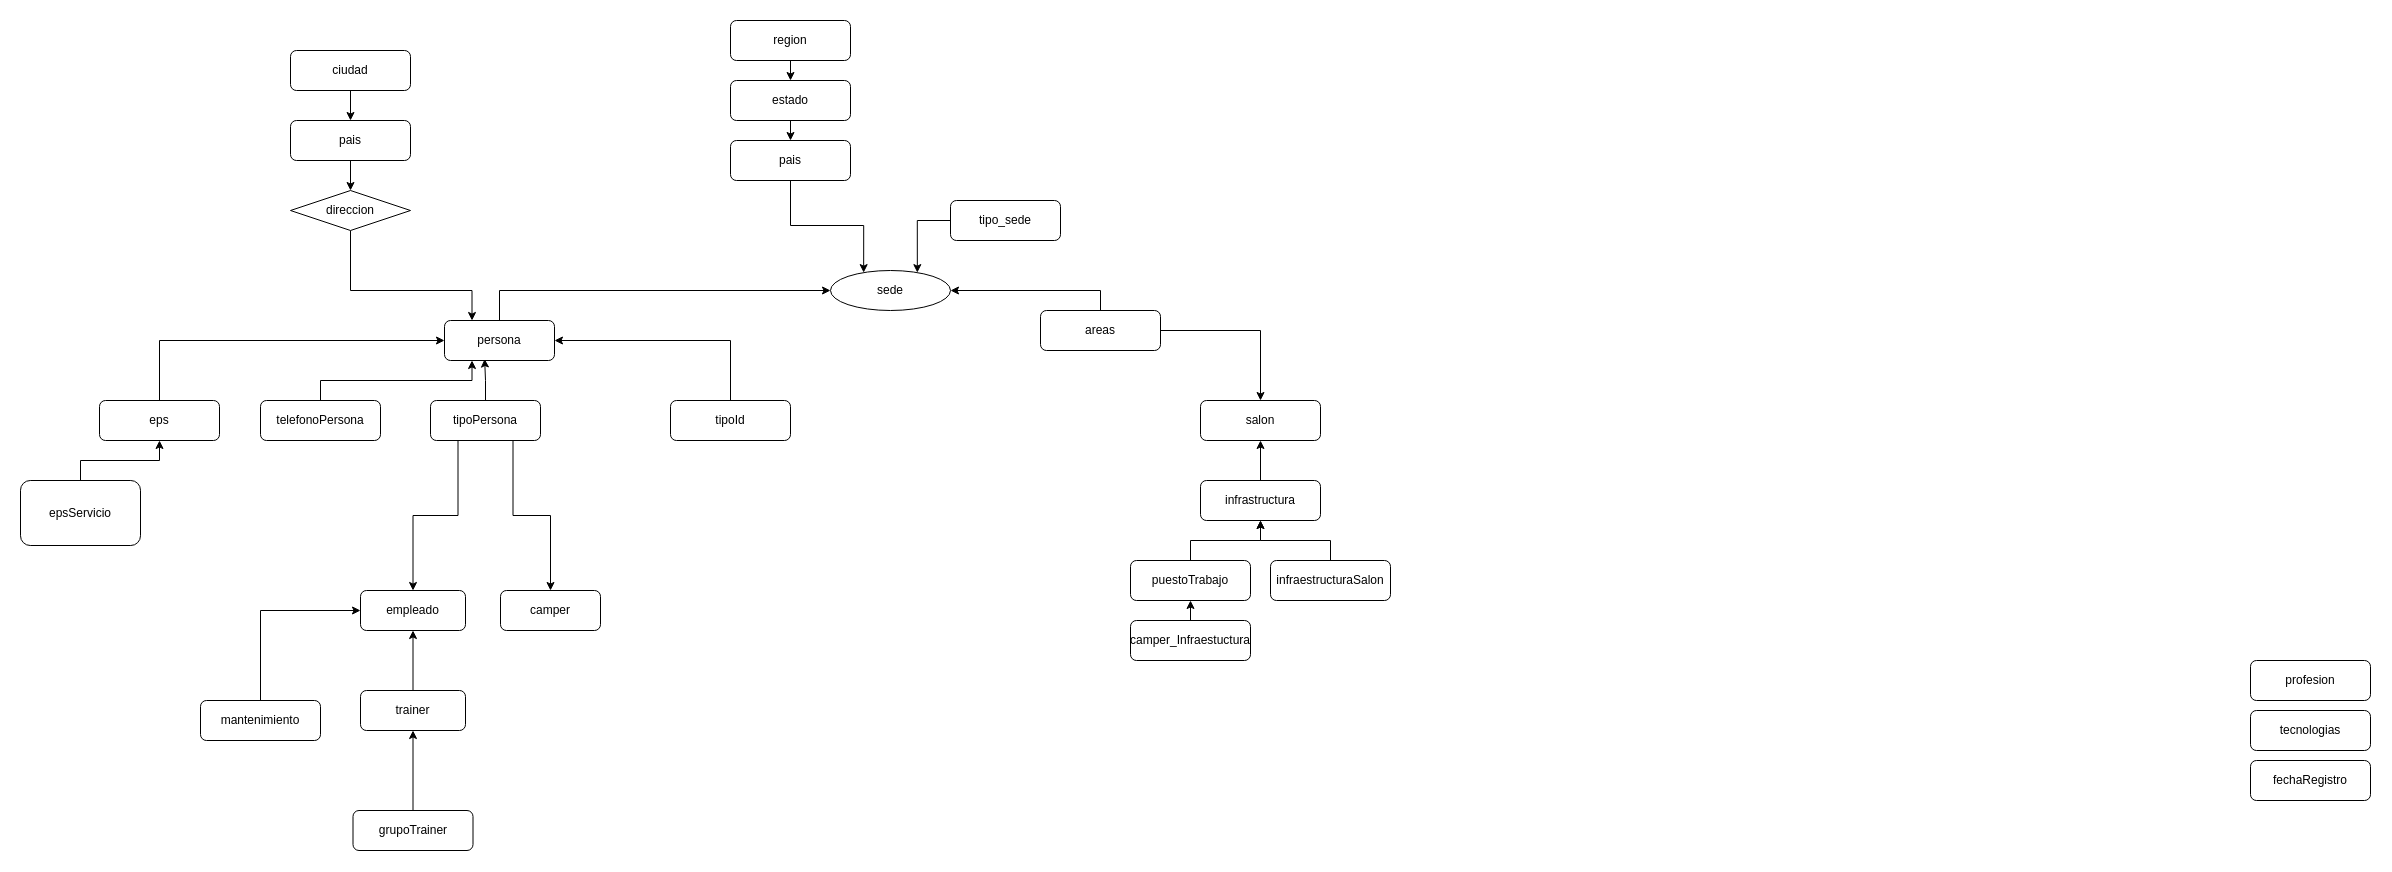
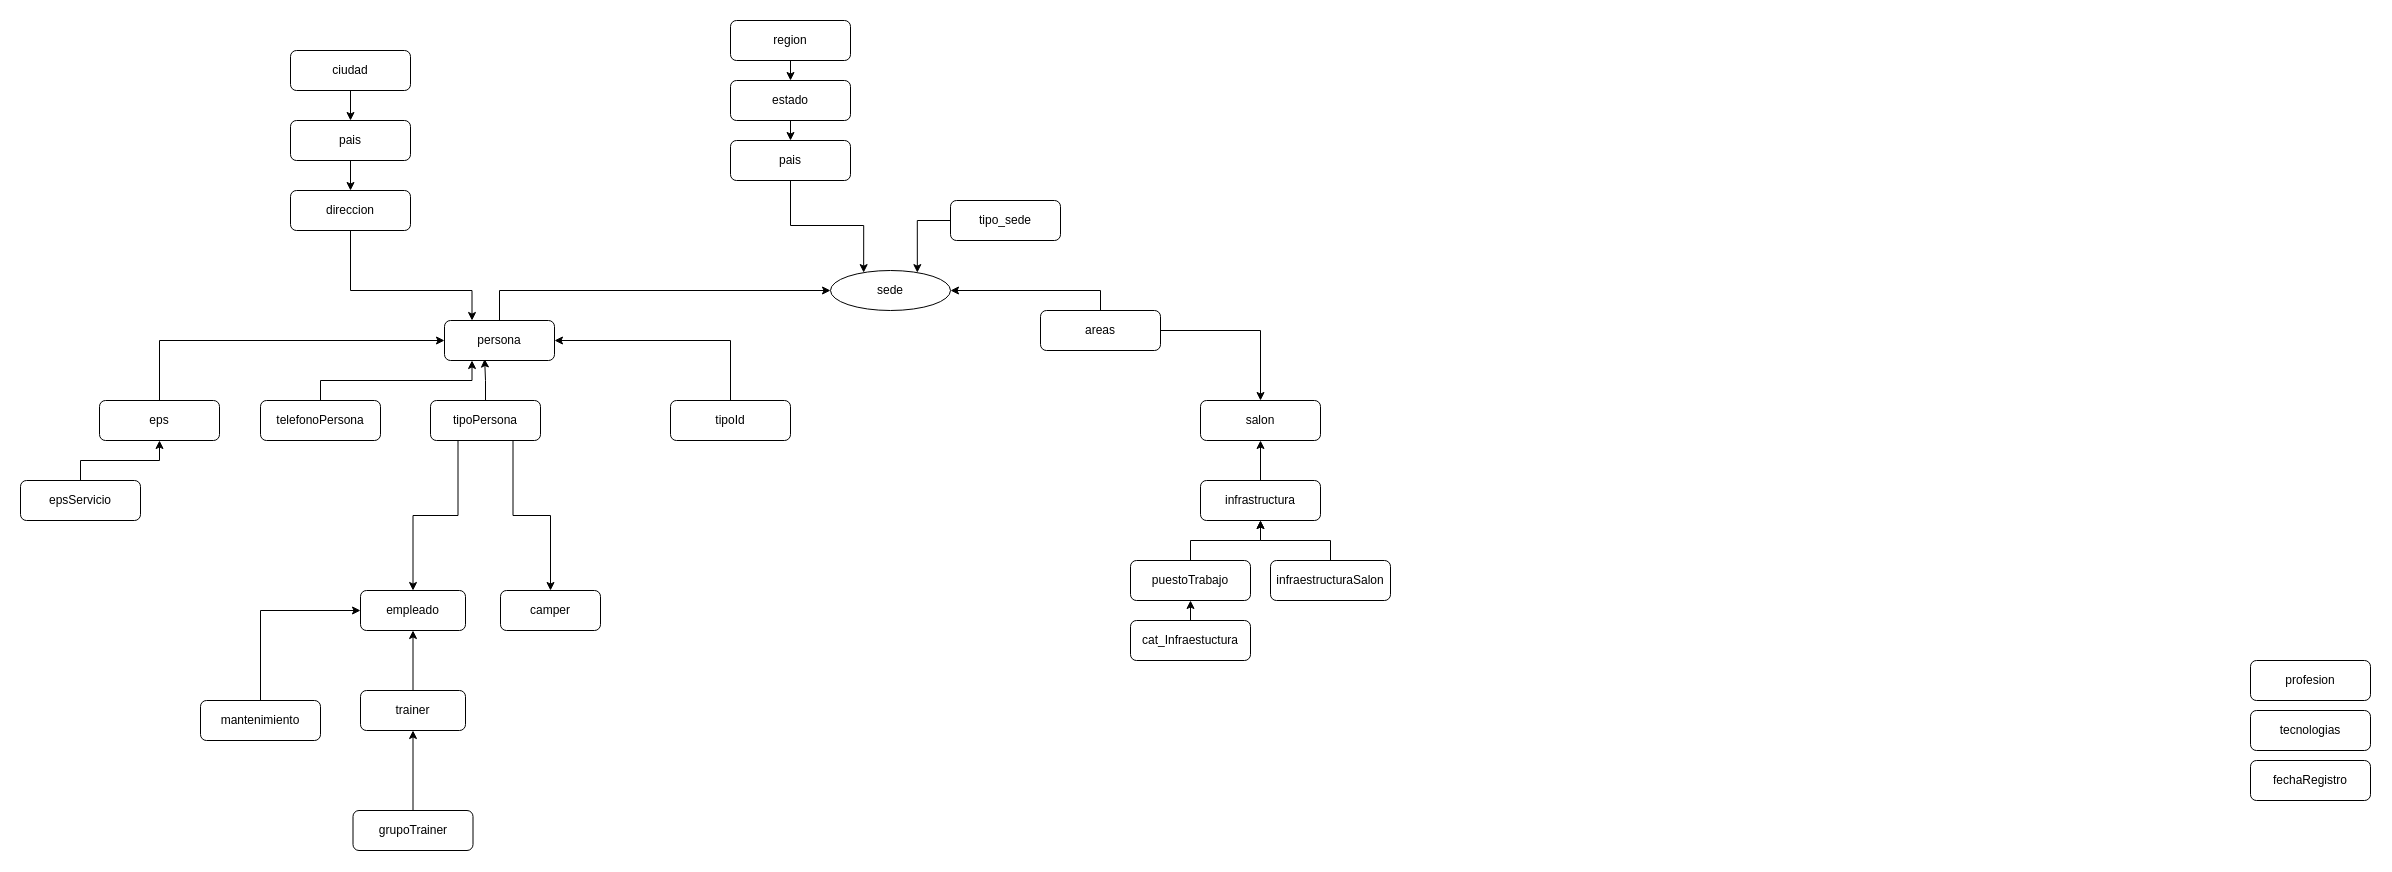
(351, 211) -> (351, 211)
(81, 513) -> (81, 501)
(1191, 641) -> (1191, 641)
